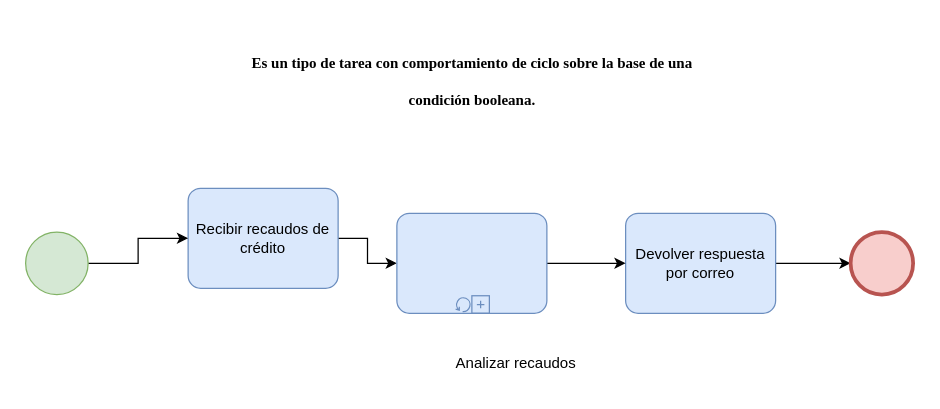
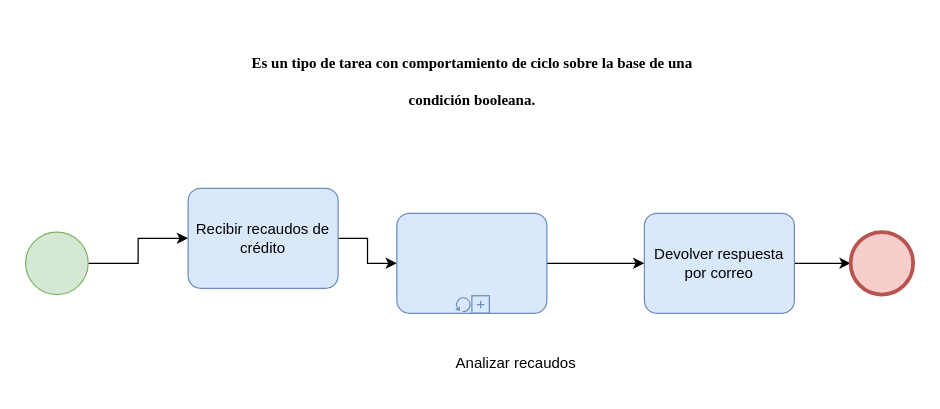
(701, 263) -> (719, 263)
